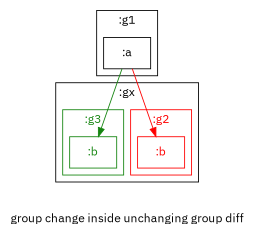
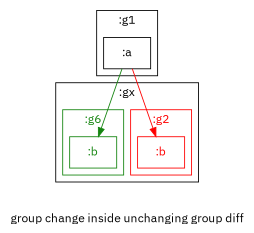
(93, 120) -> (93, 120)
